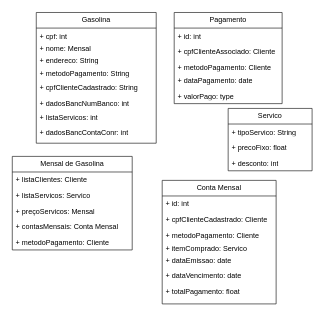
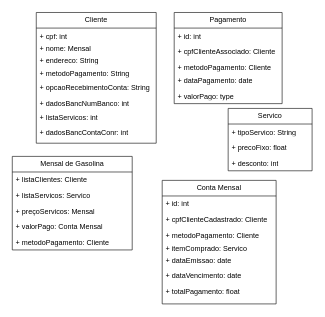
(96, 20) -> (96, 20)
(95, 88) -> (97, 92)
(69, 227) -> (61, 227)
